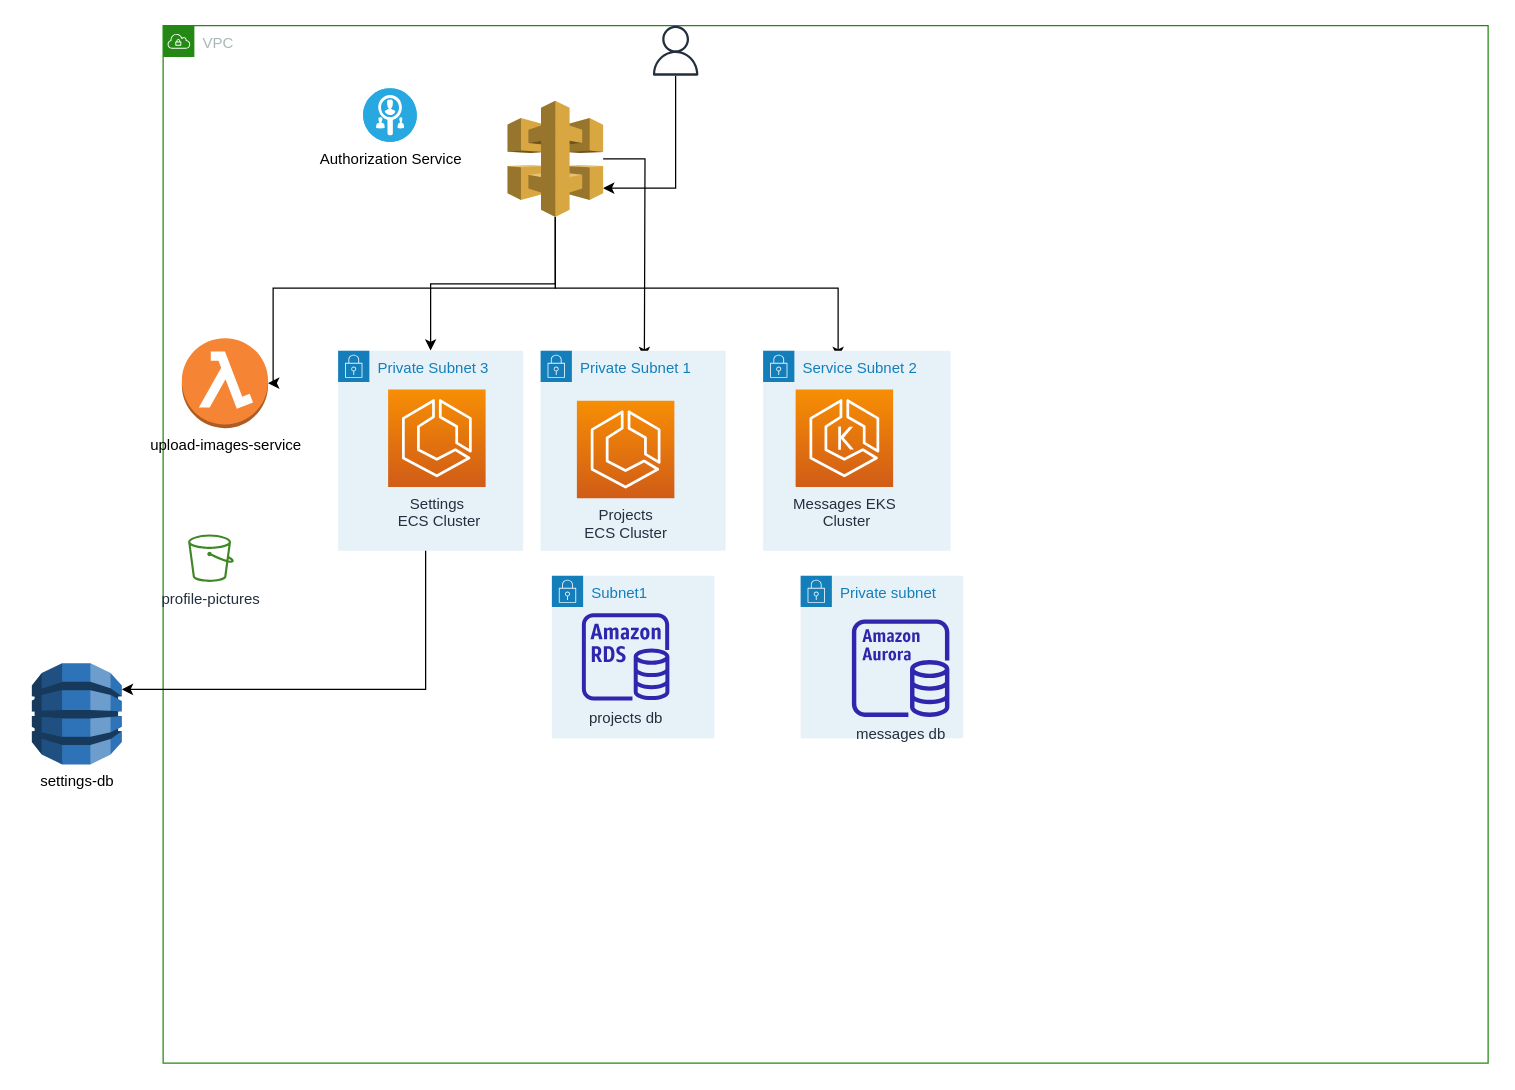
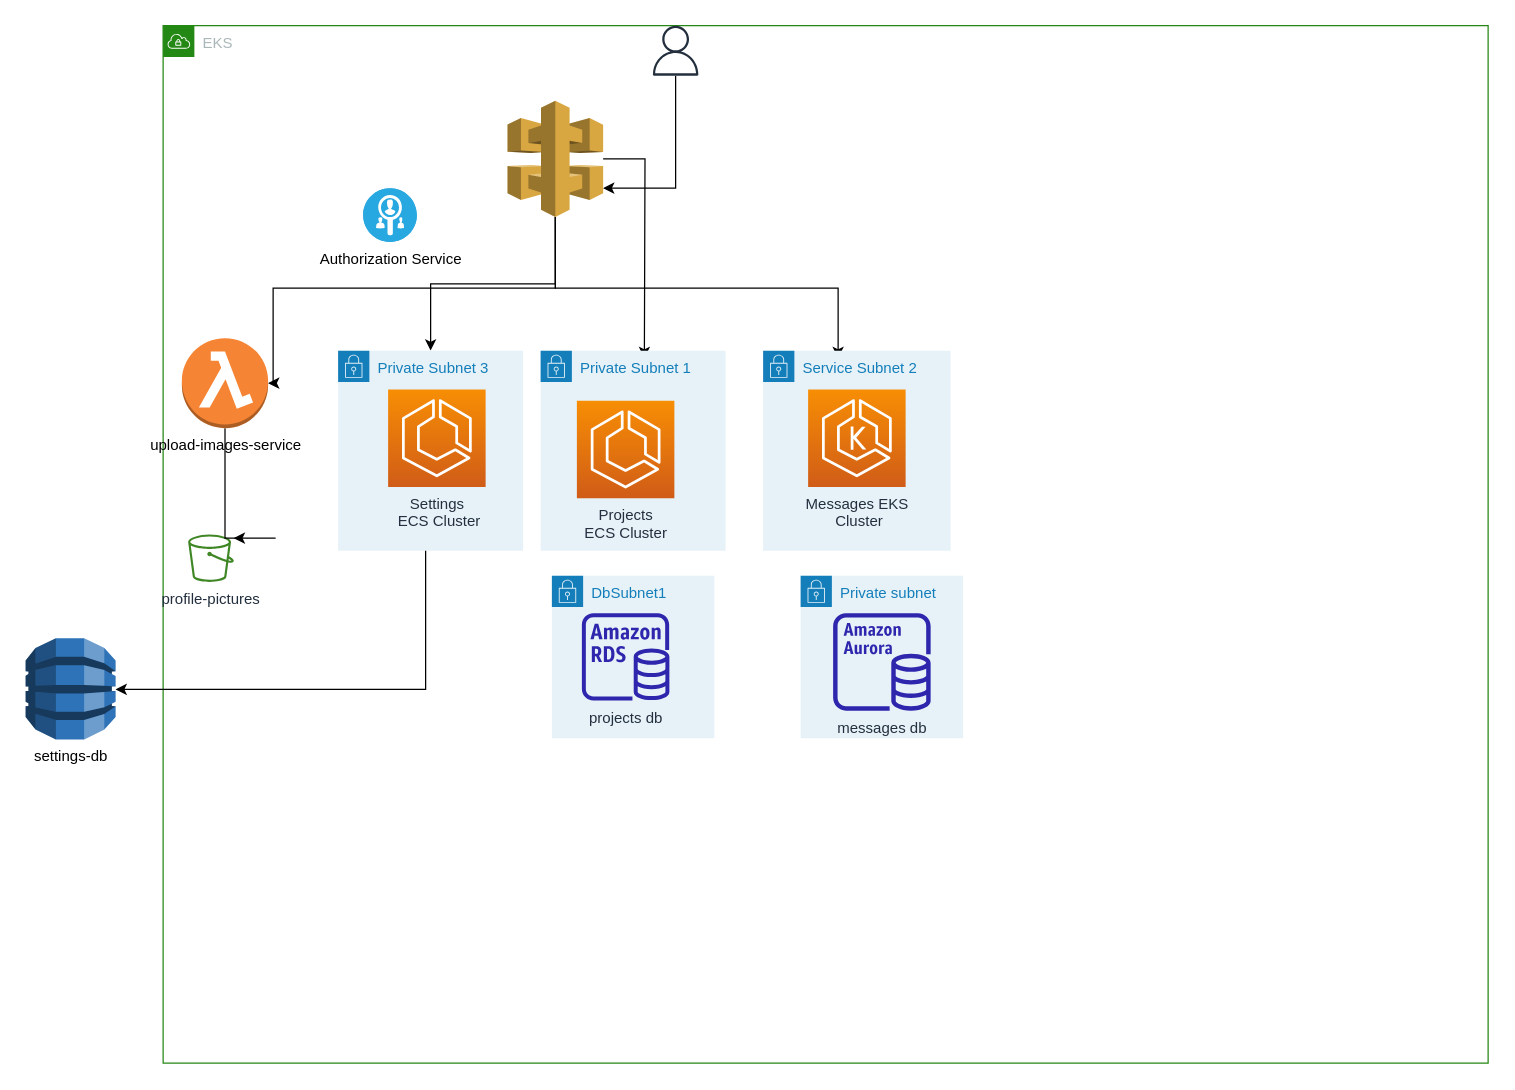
(216, 43) -> (216, 43)
(390, 115) -> (390, 215)
(844, 438) -> (857, 438)
none -> (225, 524)
(621, 593) -> (630, 593)
(901, 668) -> (882, 662)
(77, 714) -> (71, 689)
